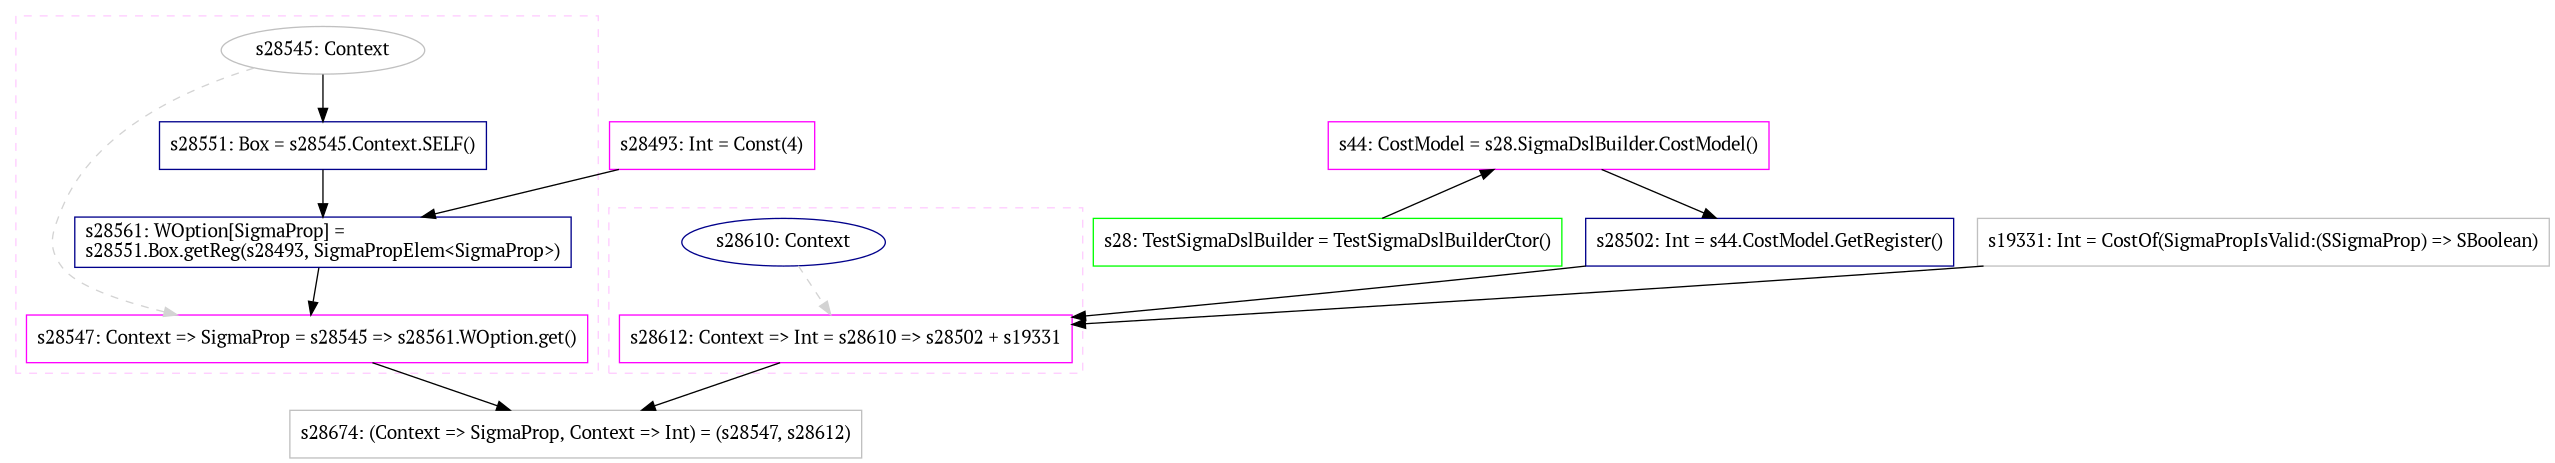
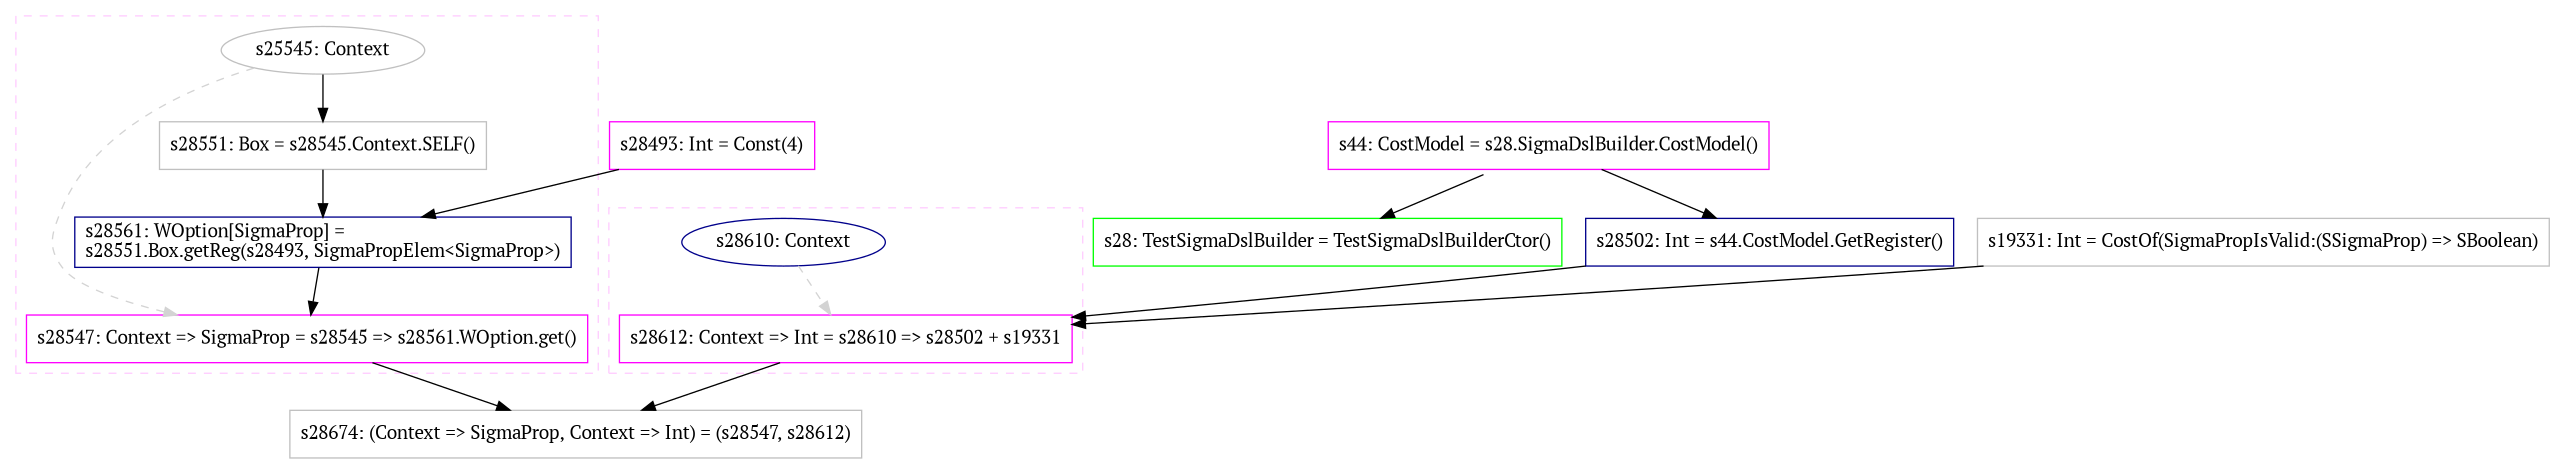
(323, 50) -> (323, 50)
(323, 146) -> (323, 146)
(1432, 197) -> (1438, 194)
